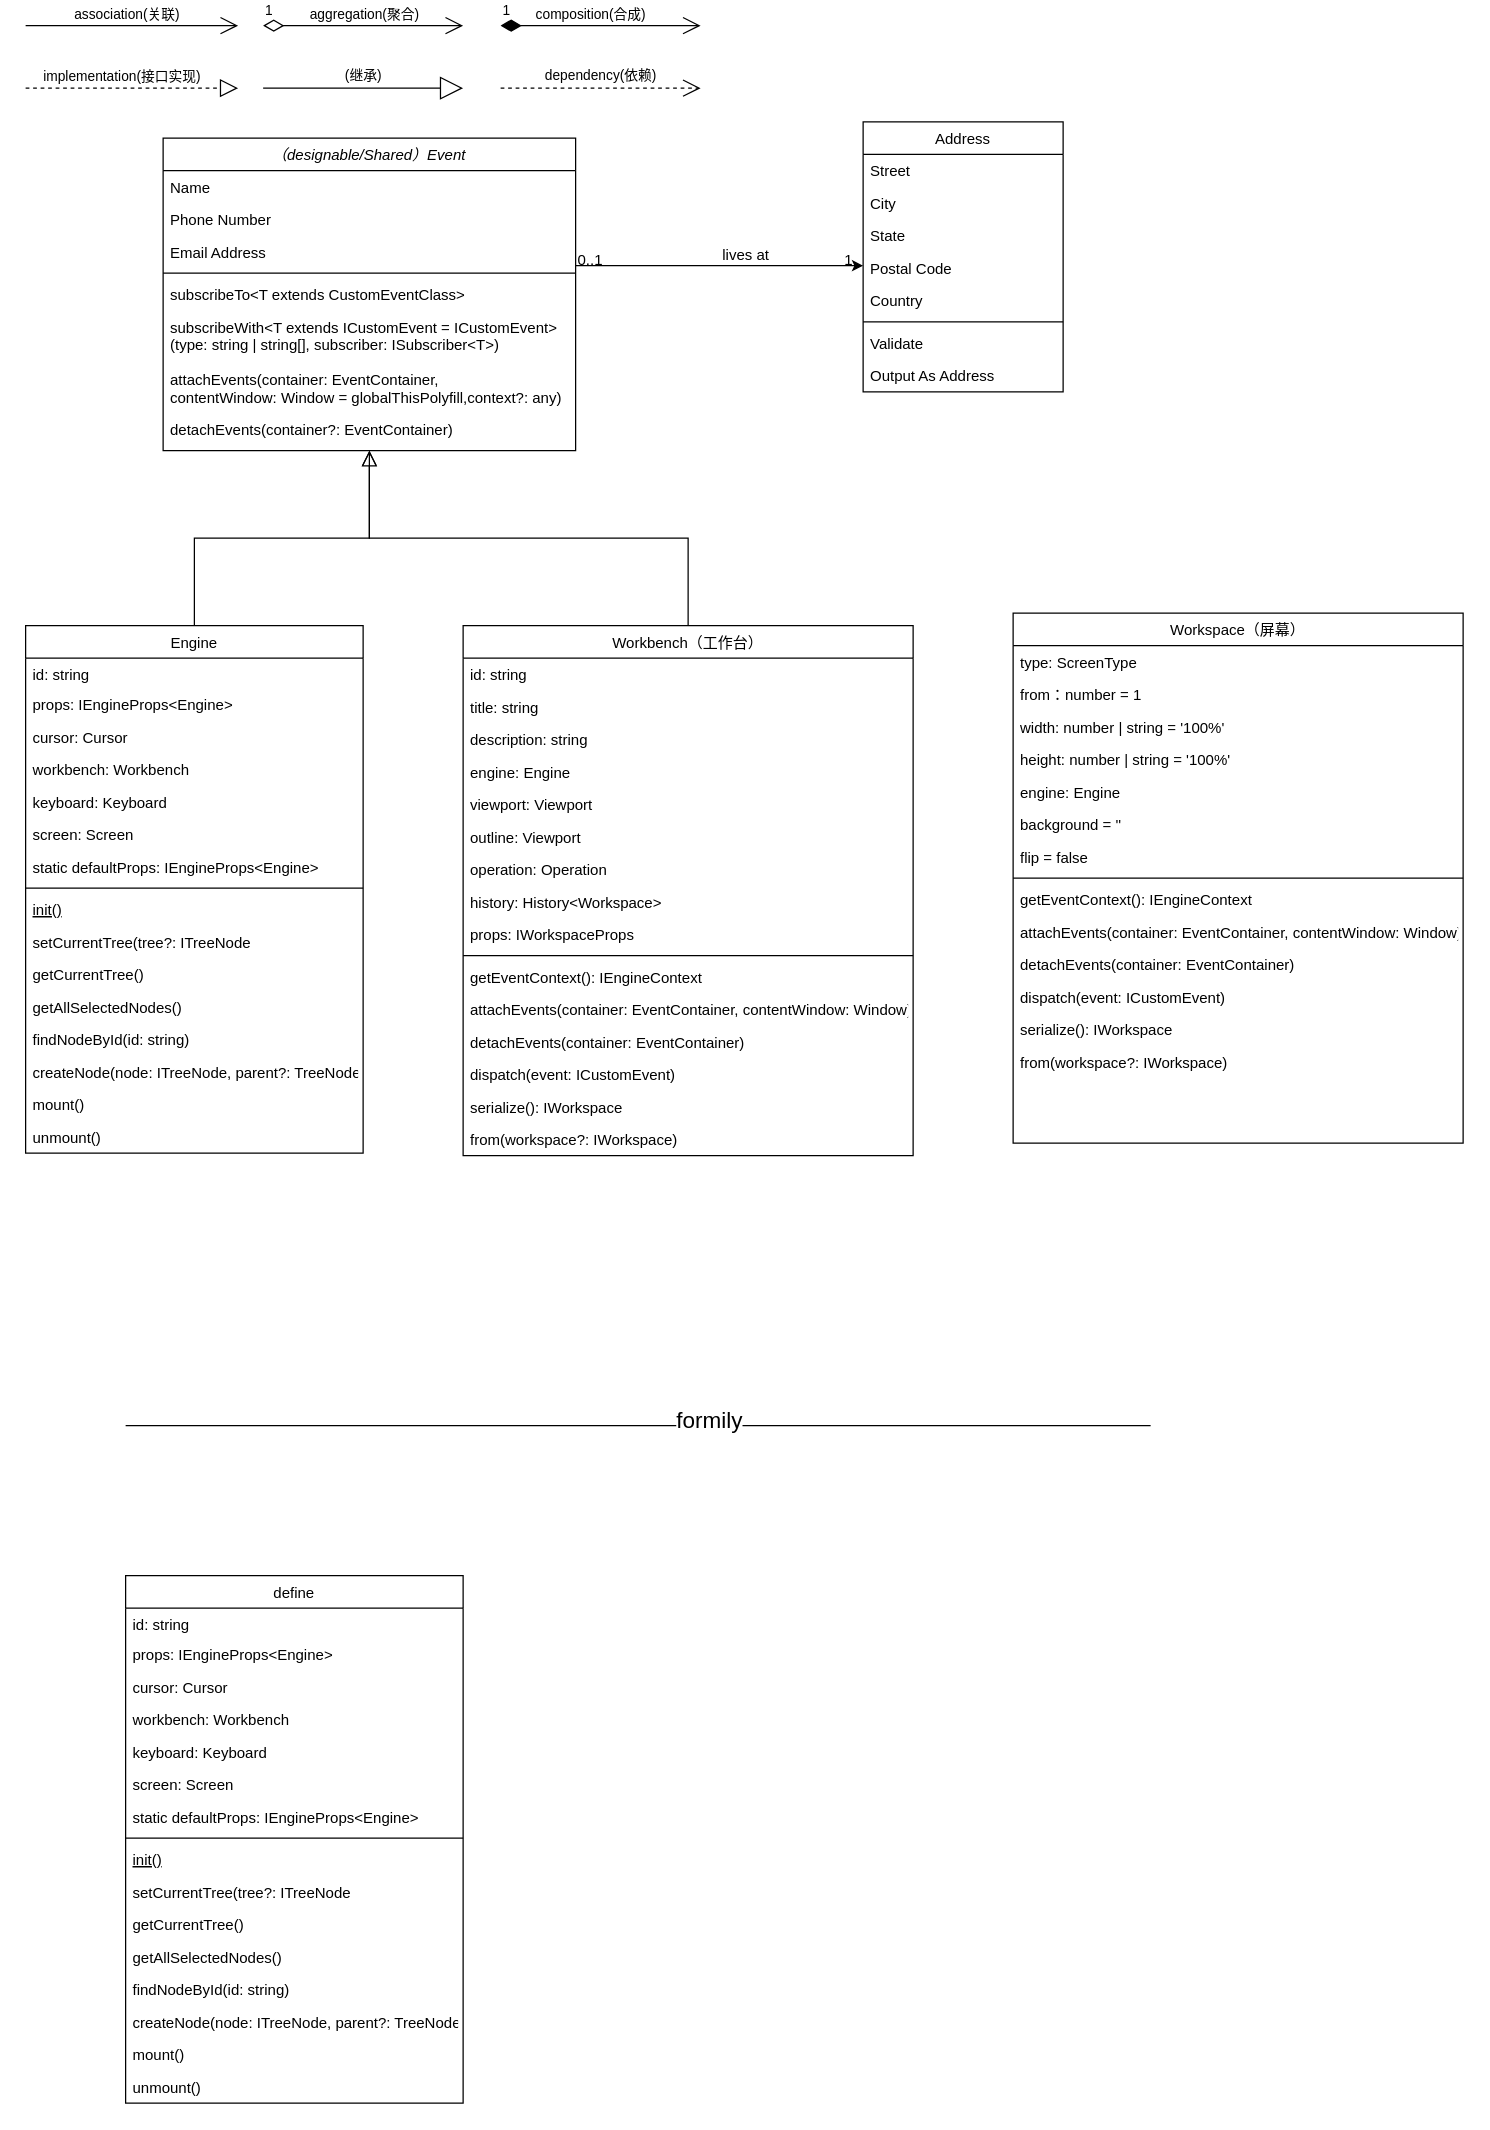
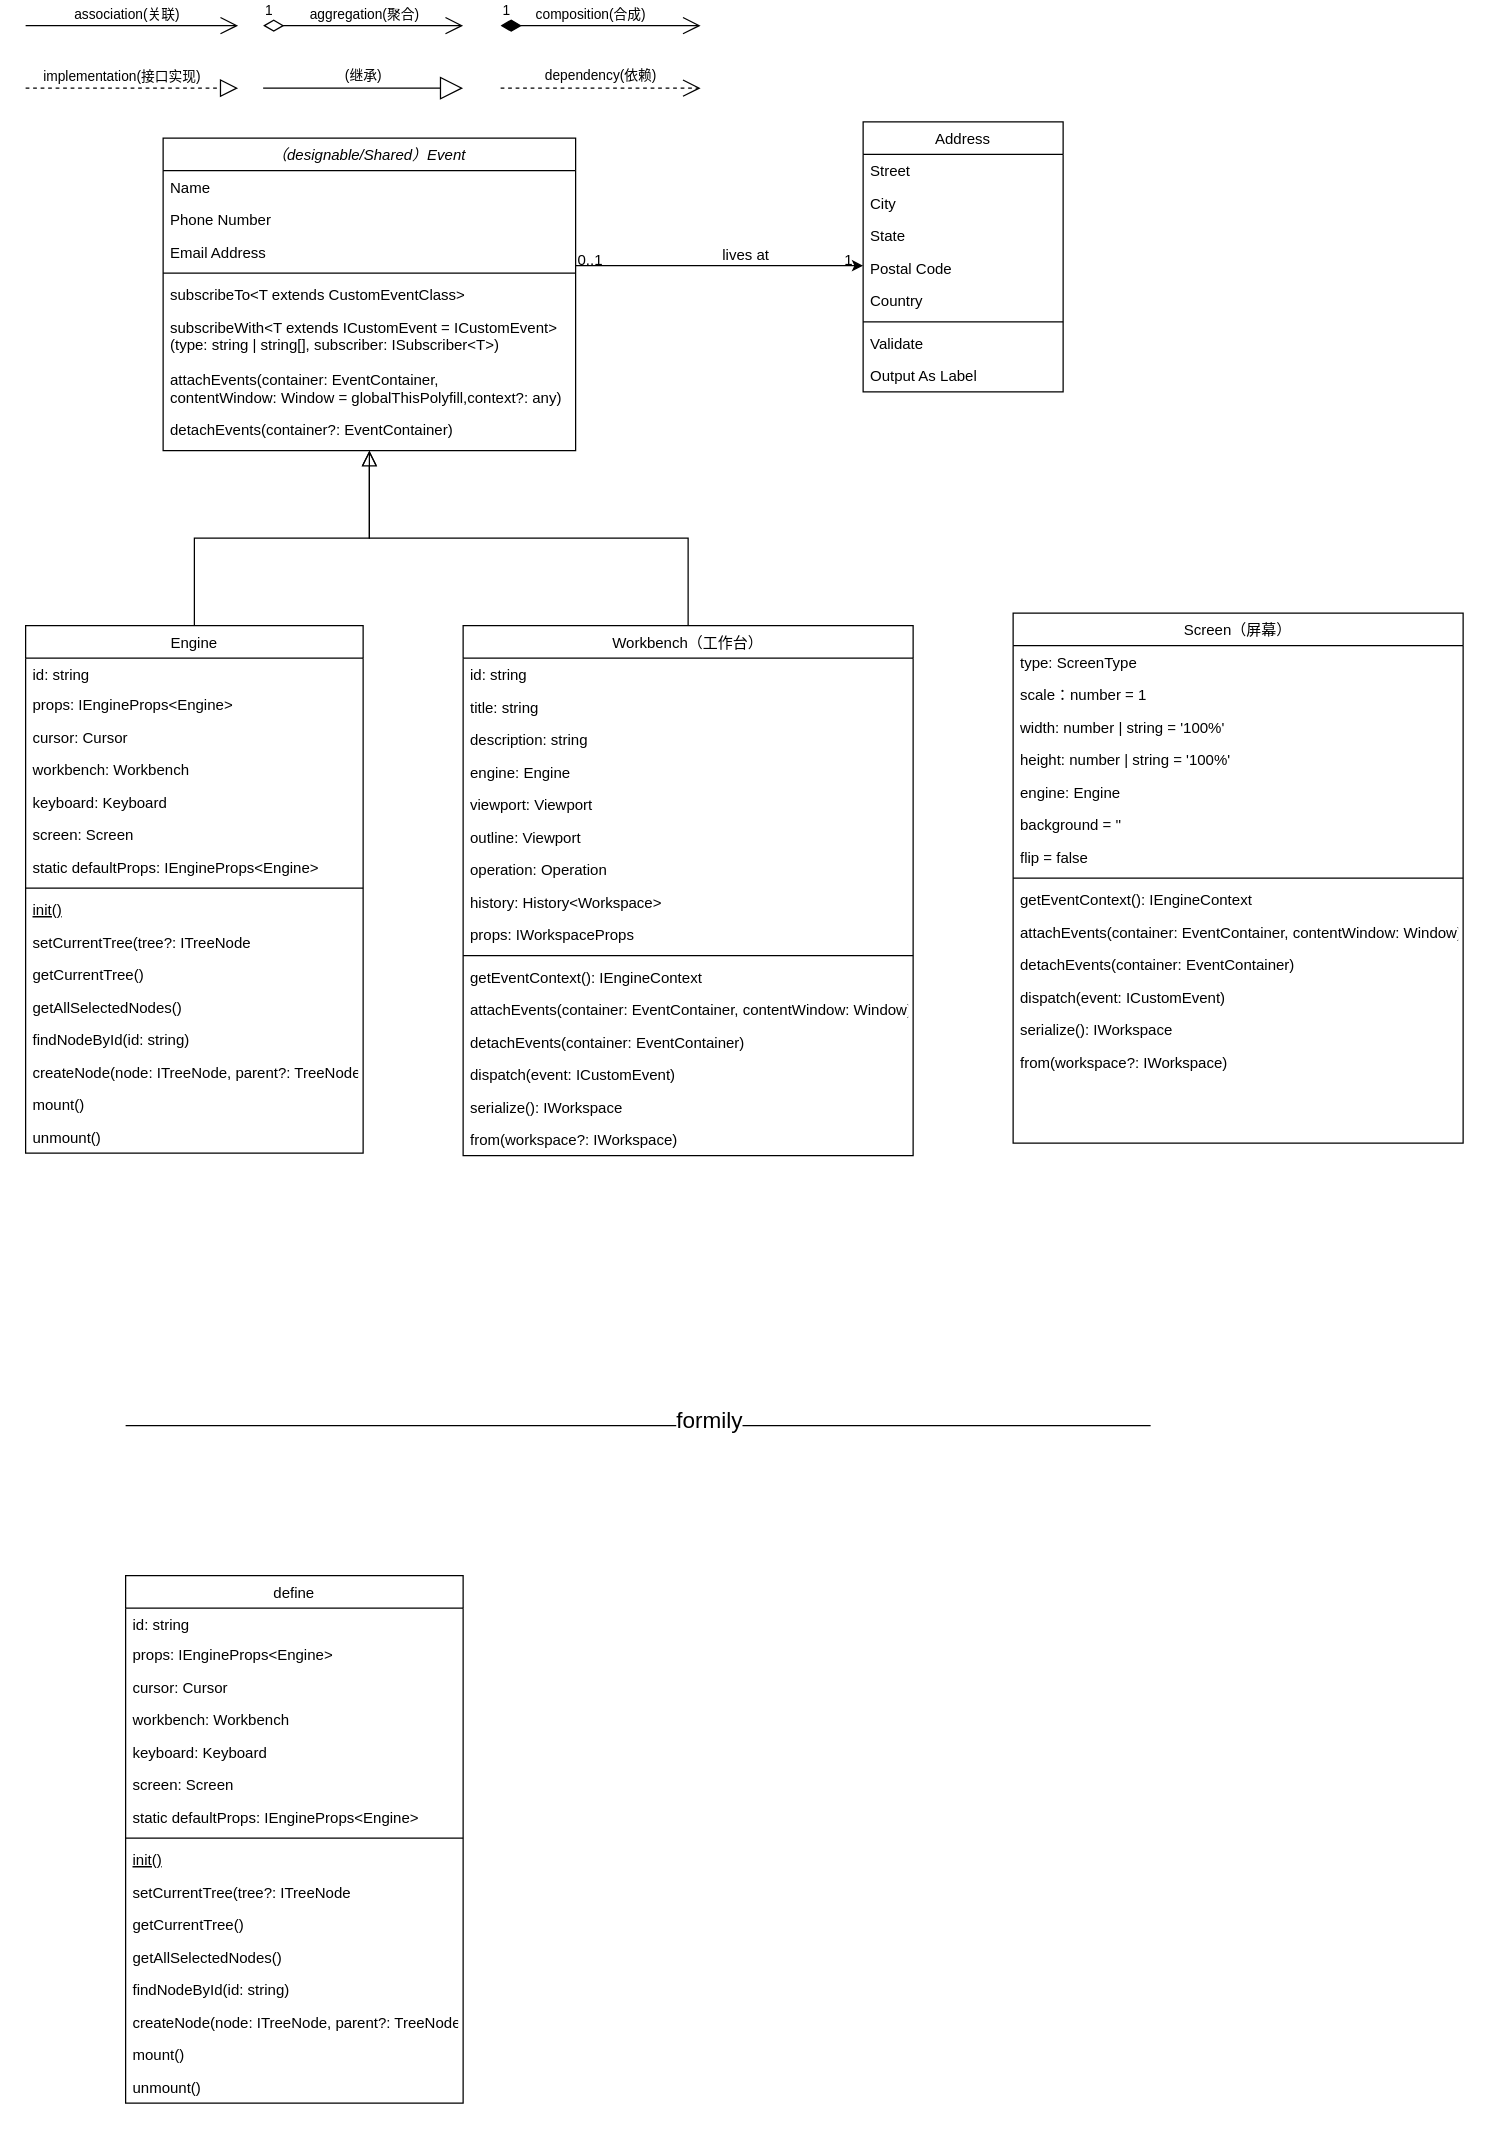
(938, 376) -> (927, 376)
(1238, 630) -> (1238, 630)
(1082, 695) -> (1085, 695)
